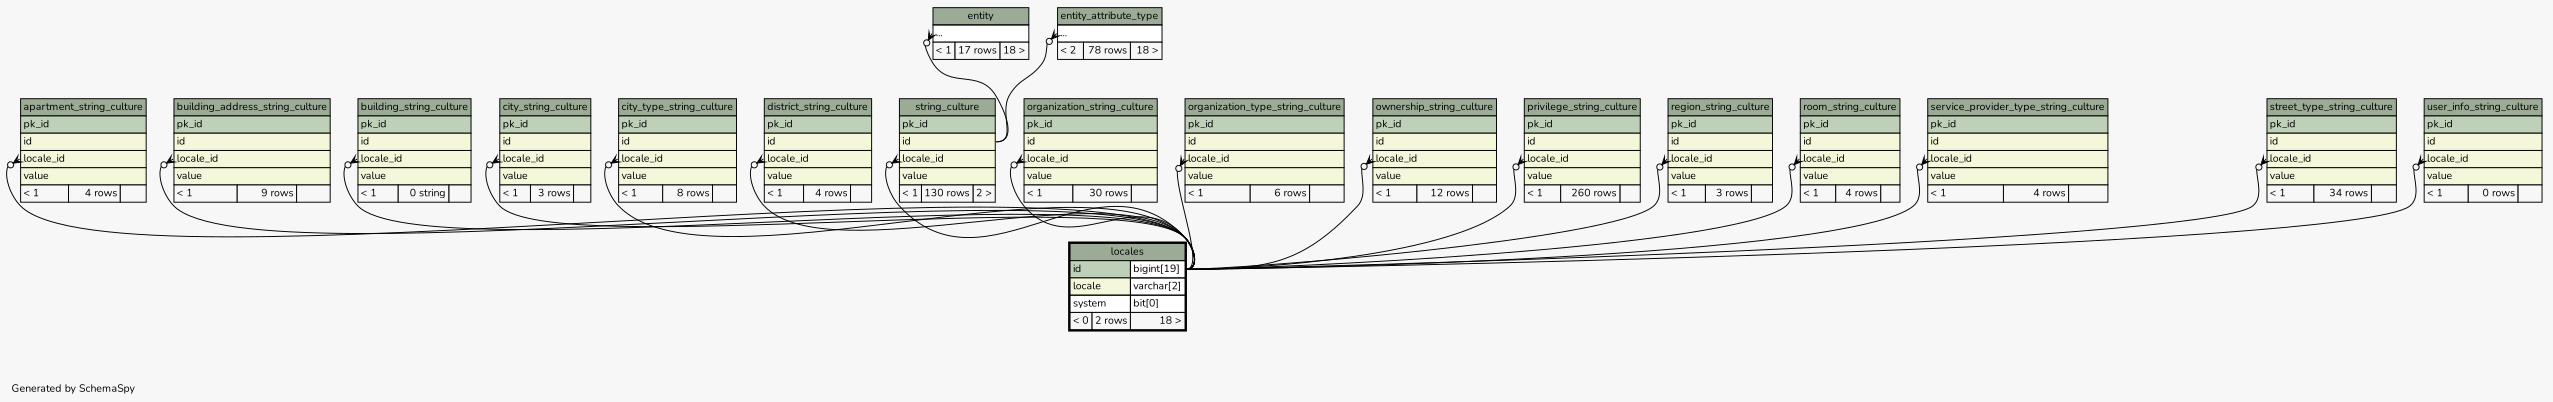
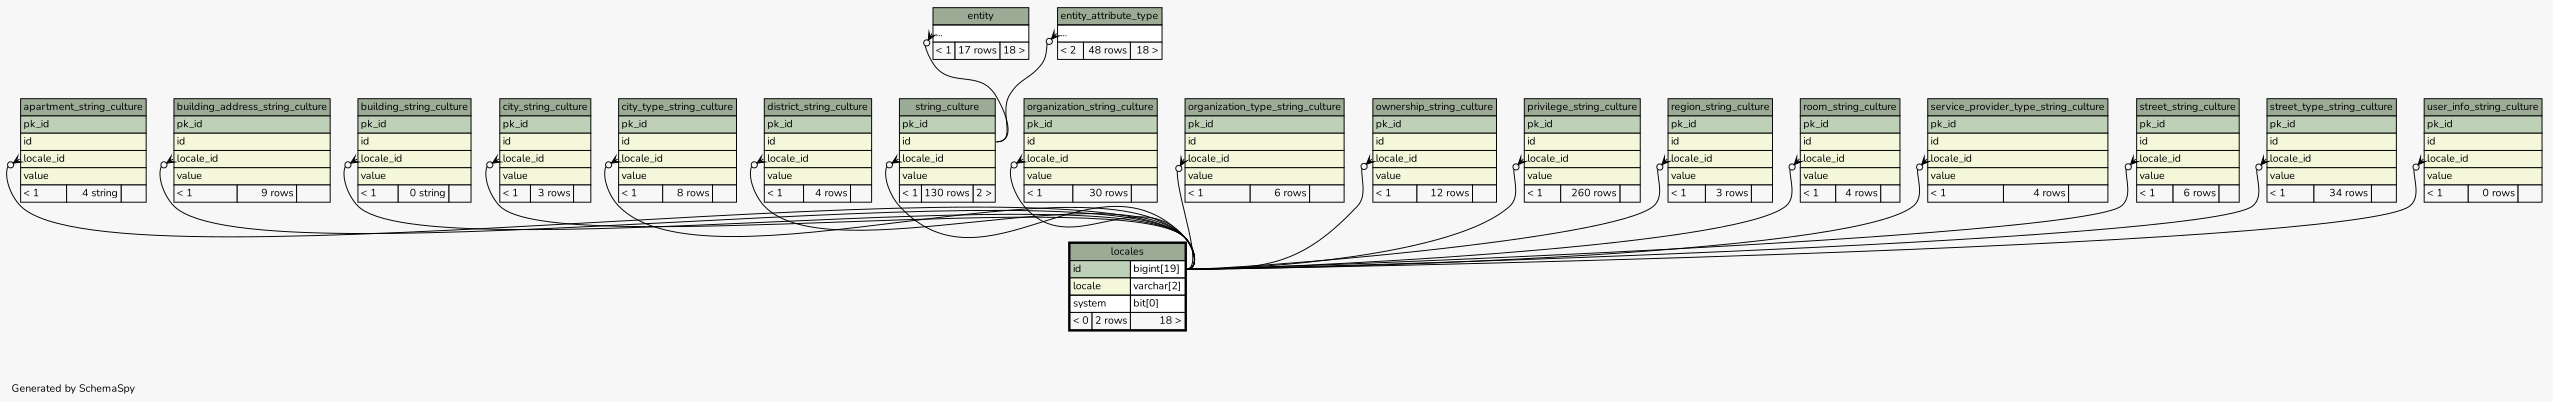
(1108, 50) -> (1108, 50)
none -> (2187, 150)
(101, 193) -> (100, 193)
